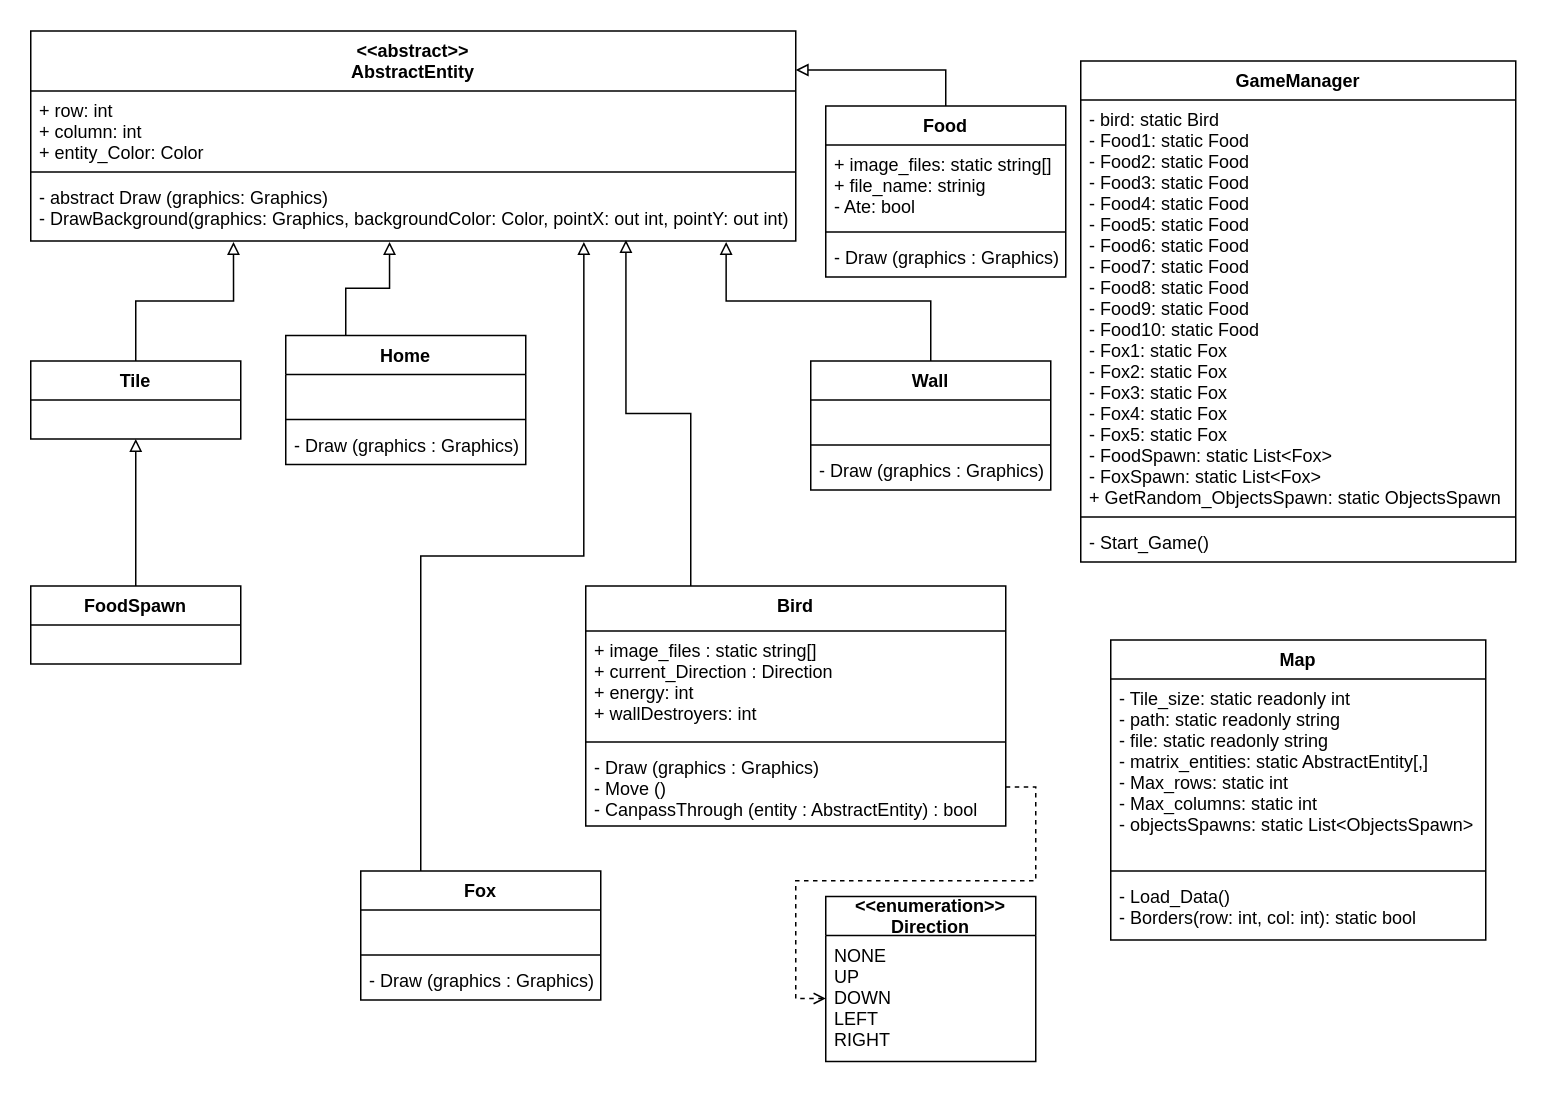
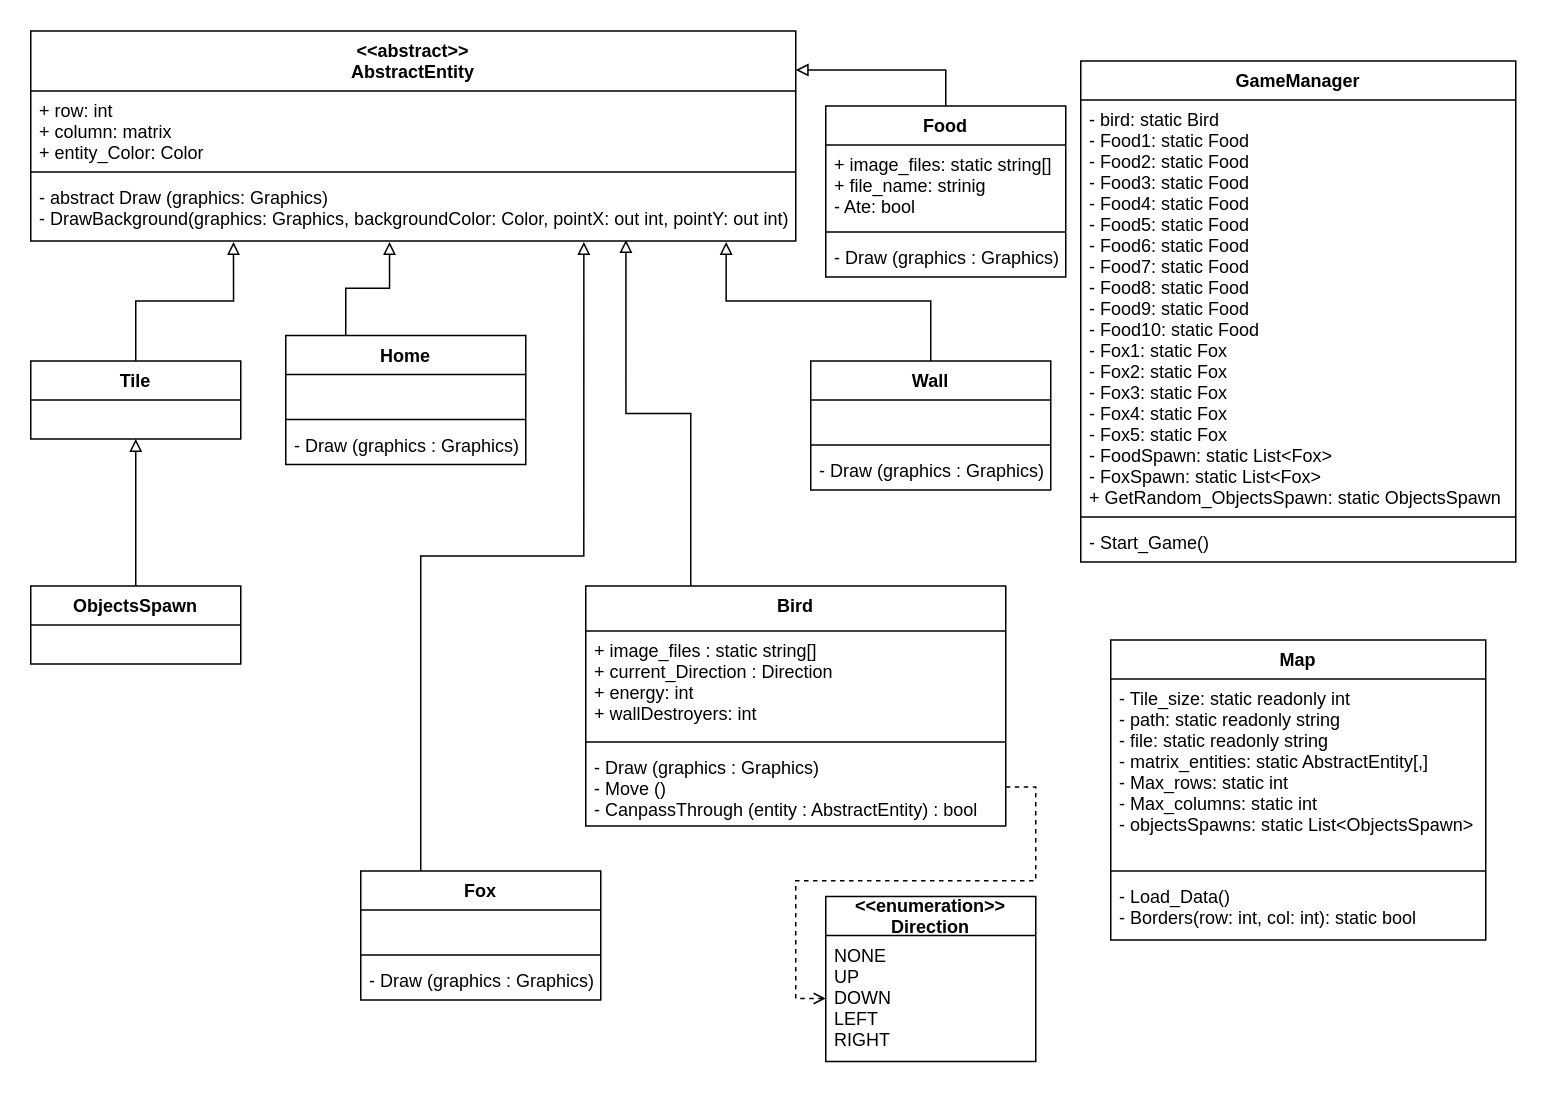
(80, 111) -> (80, 111)
(135, 606) -> (135, 606)
